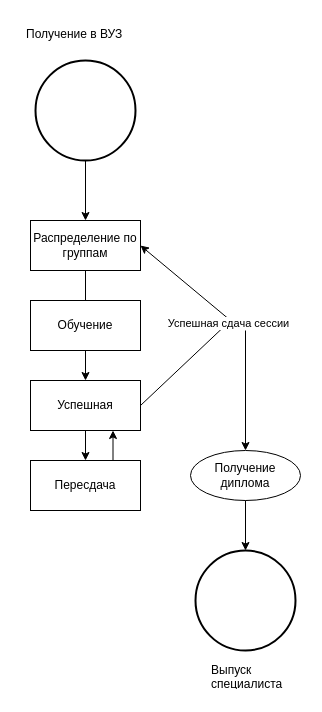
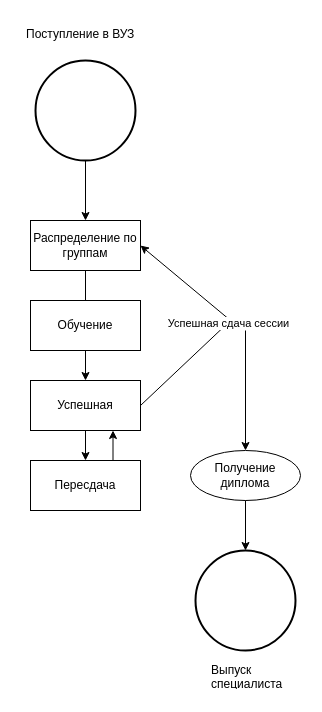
(74, 35) -> (81, 35)
